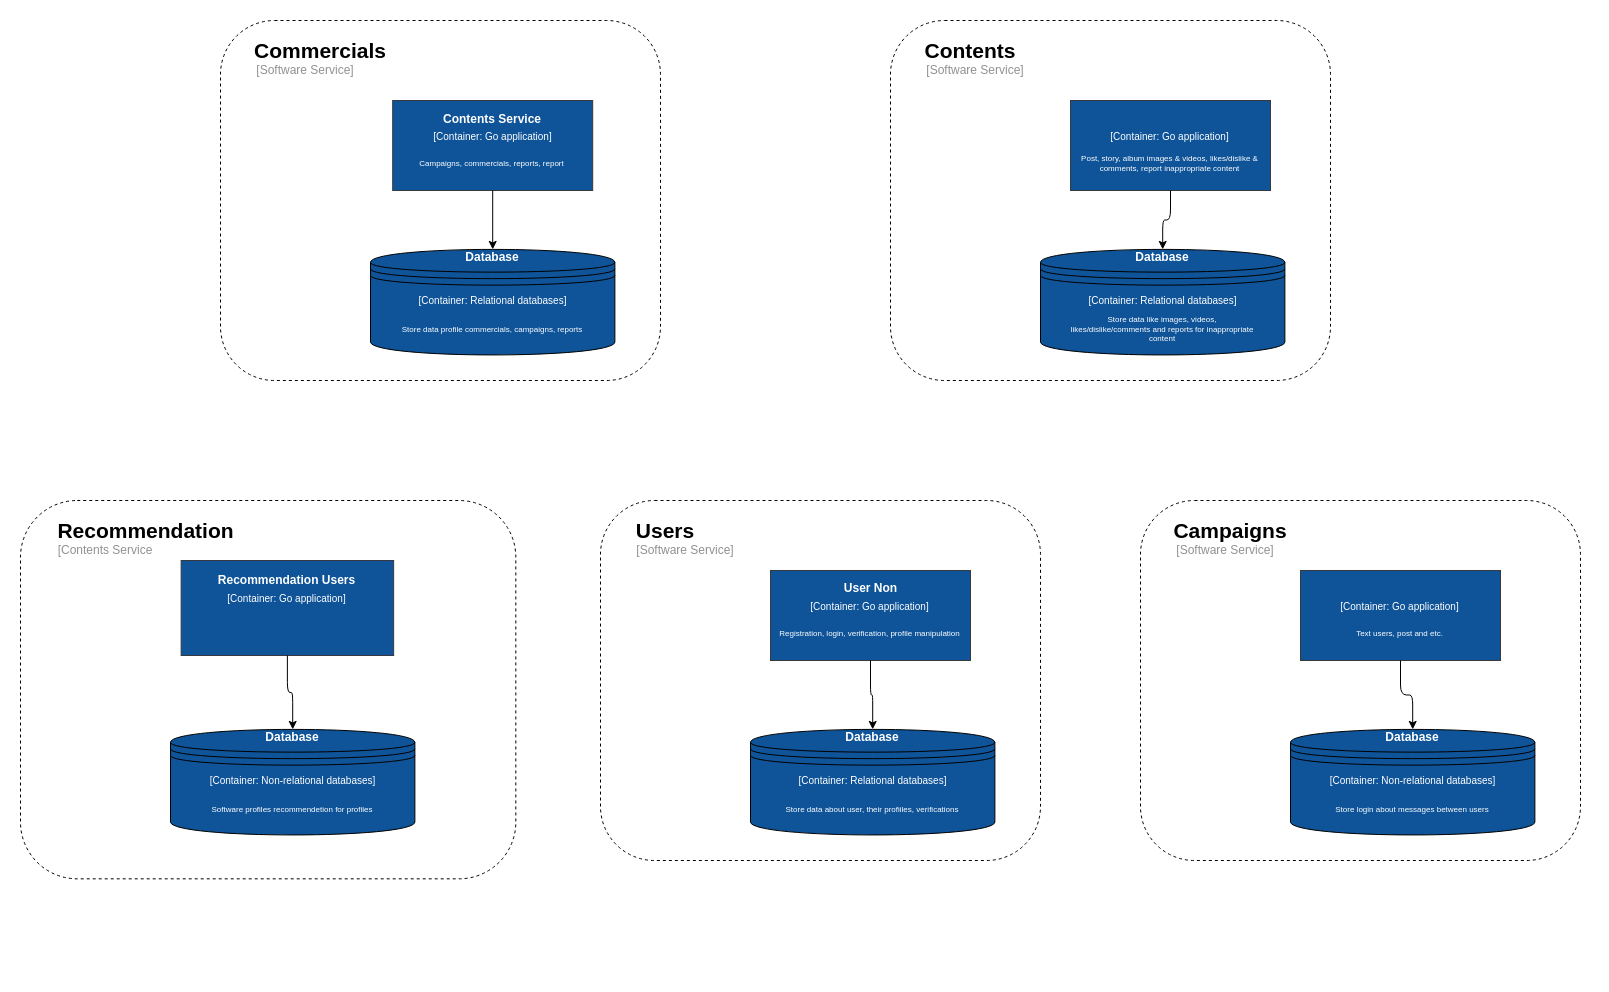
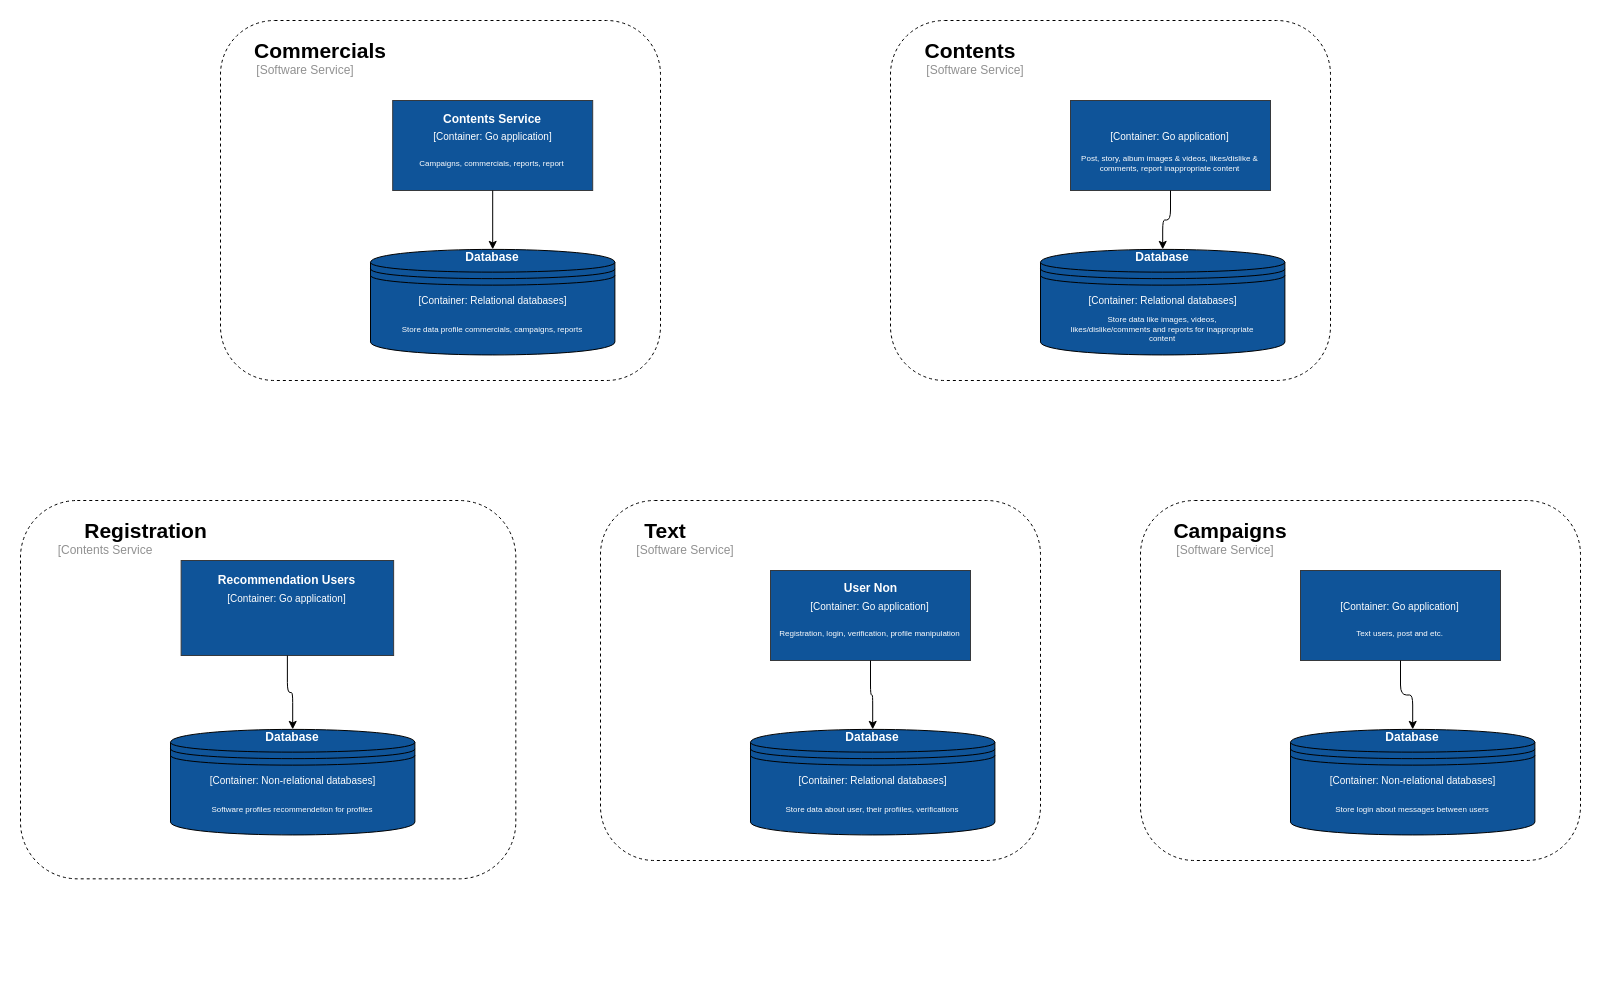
(146, 531) -> (146, 531)
(666, 531) -> (666, 531)
